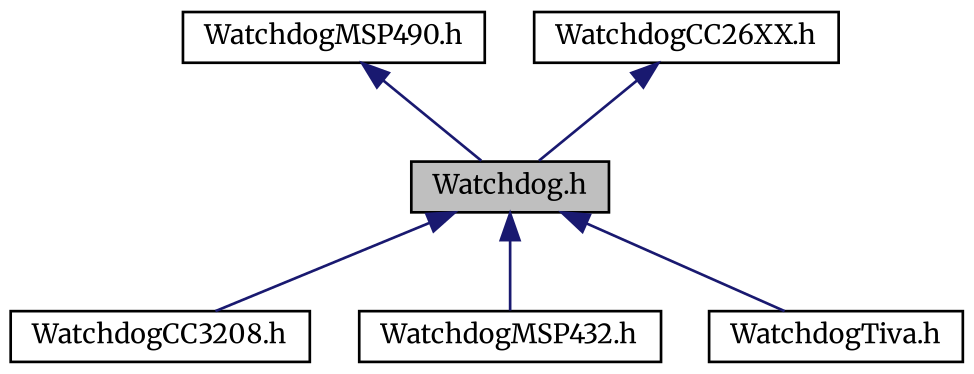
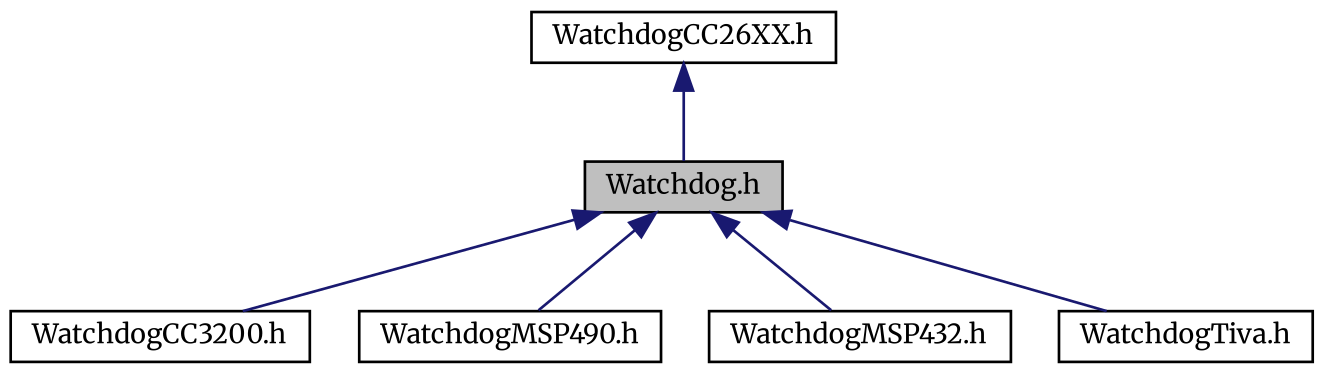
(432, 121) -> (587, 270)
(160, 337) -> (160, 337)
